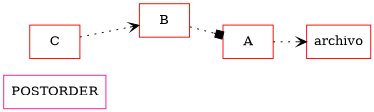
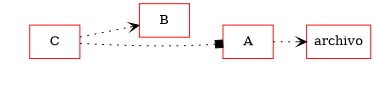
(202, 30) -> (147, 46)
(55, 92) -> none
